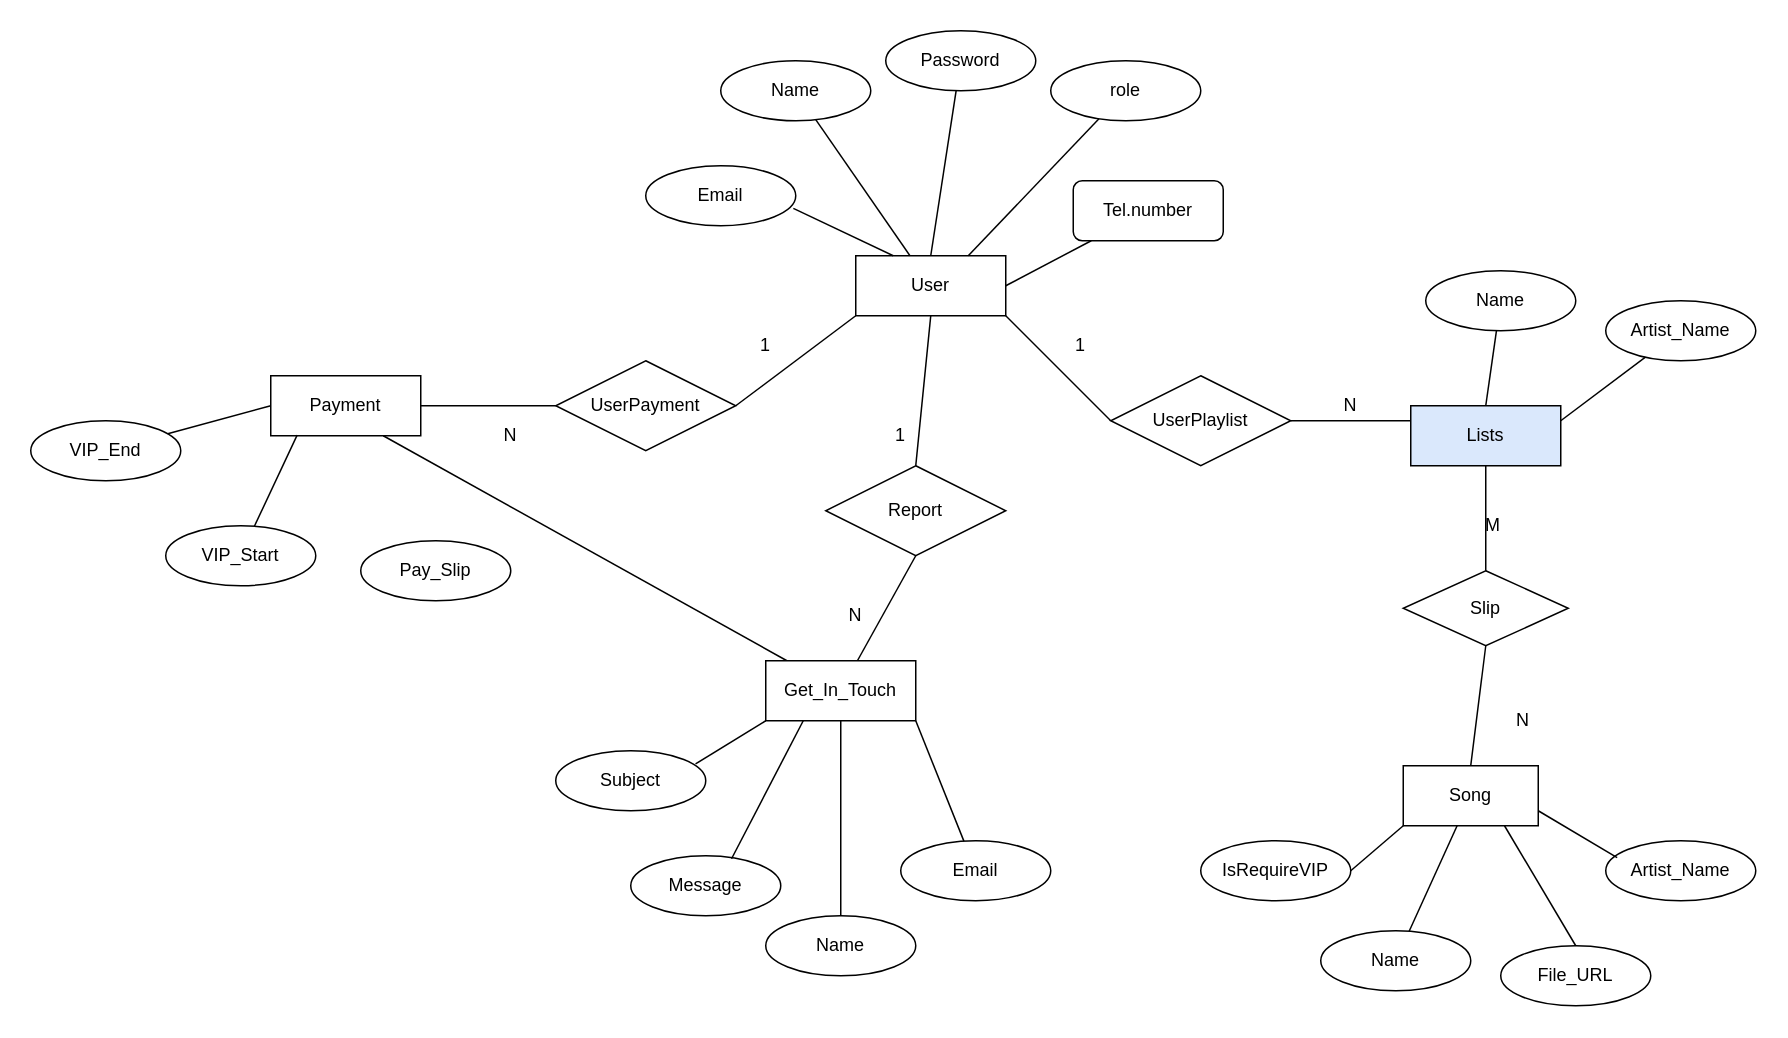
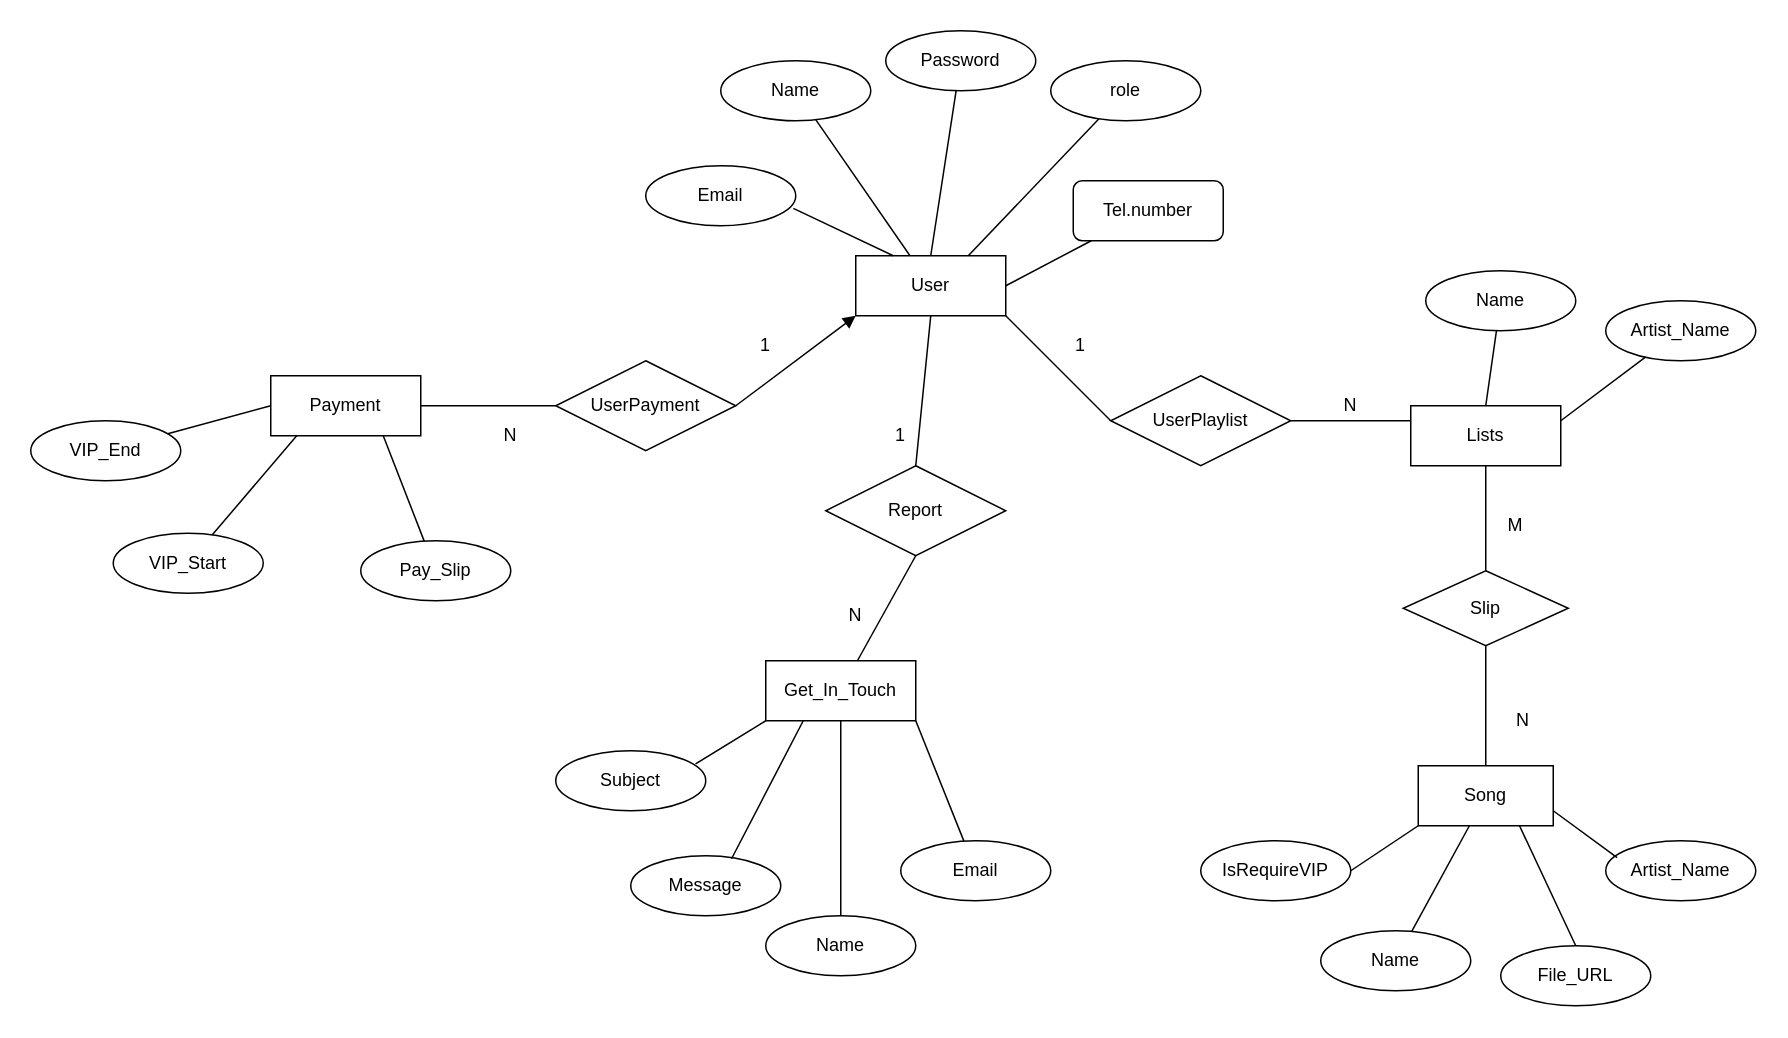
(849, 321) -> (844, 324)
(1486, 436) -> (1486, 436)
(1493, 526) -> (1516, 526)
(585, 548) -> (404, 488)
(241, 556) -> (188, 563)
(1471, 796) -> (1486, 796)
